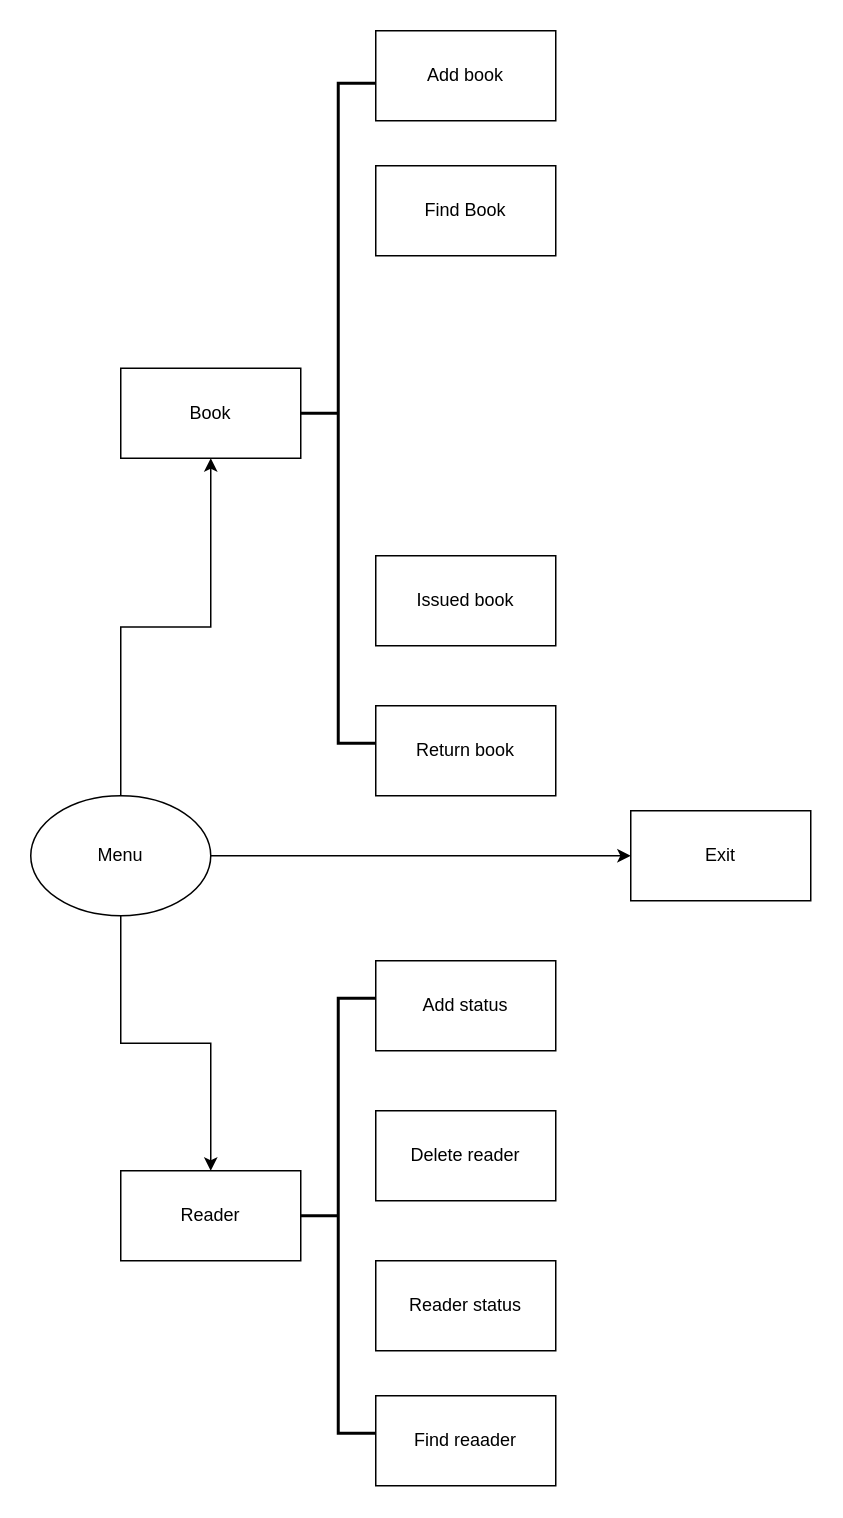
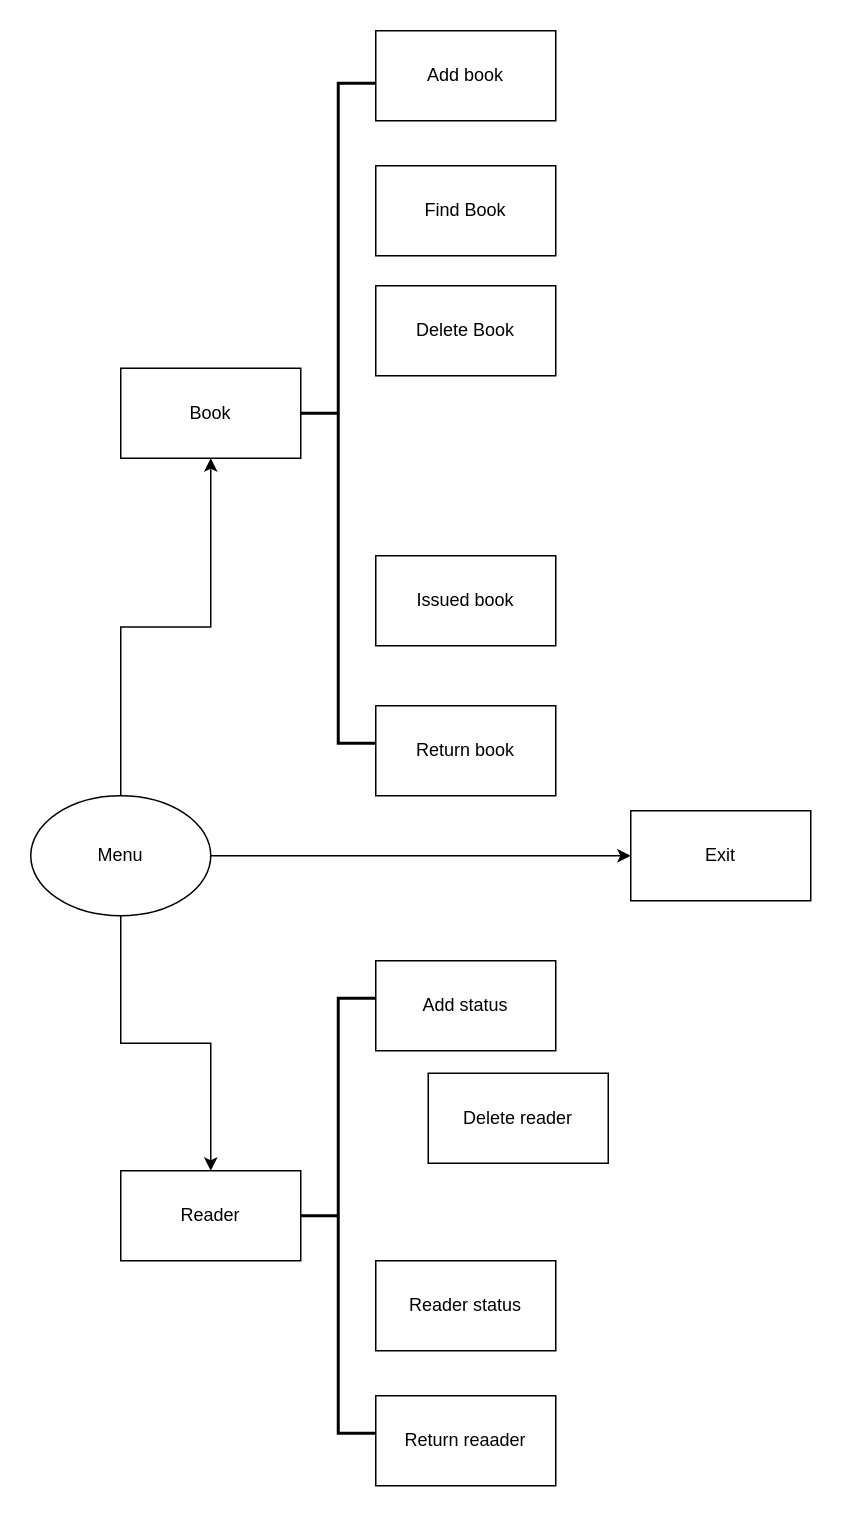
none -> (466, 331)
(466, 1156) -> (518, 1118)
(466, 1441) -> (466, 1441)
